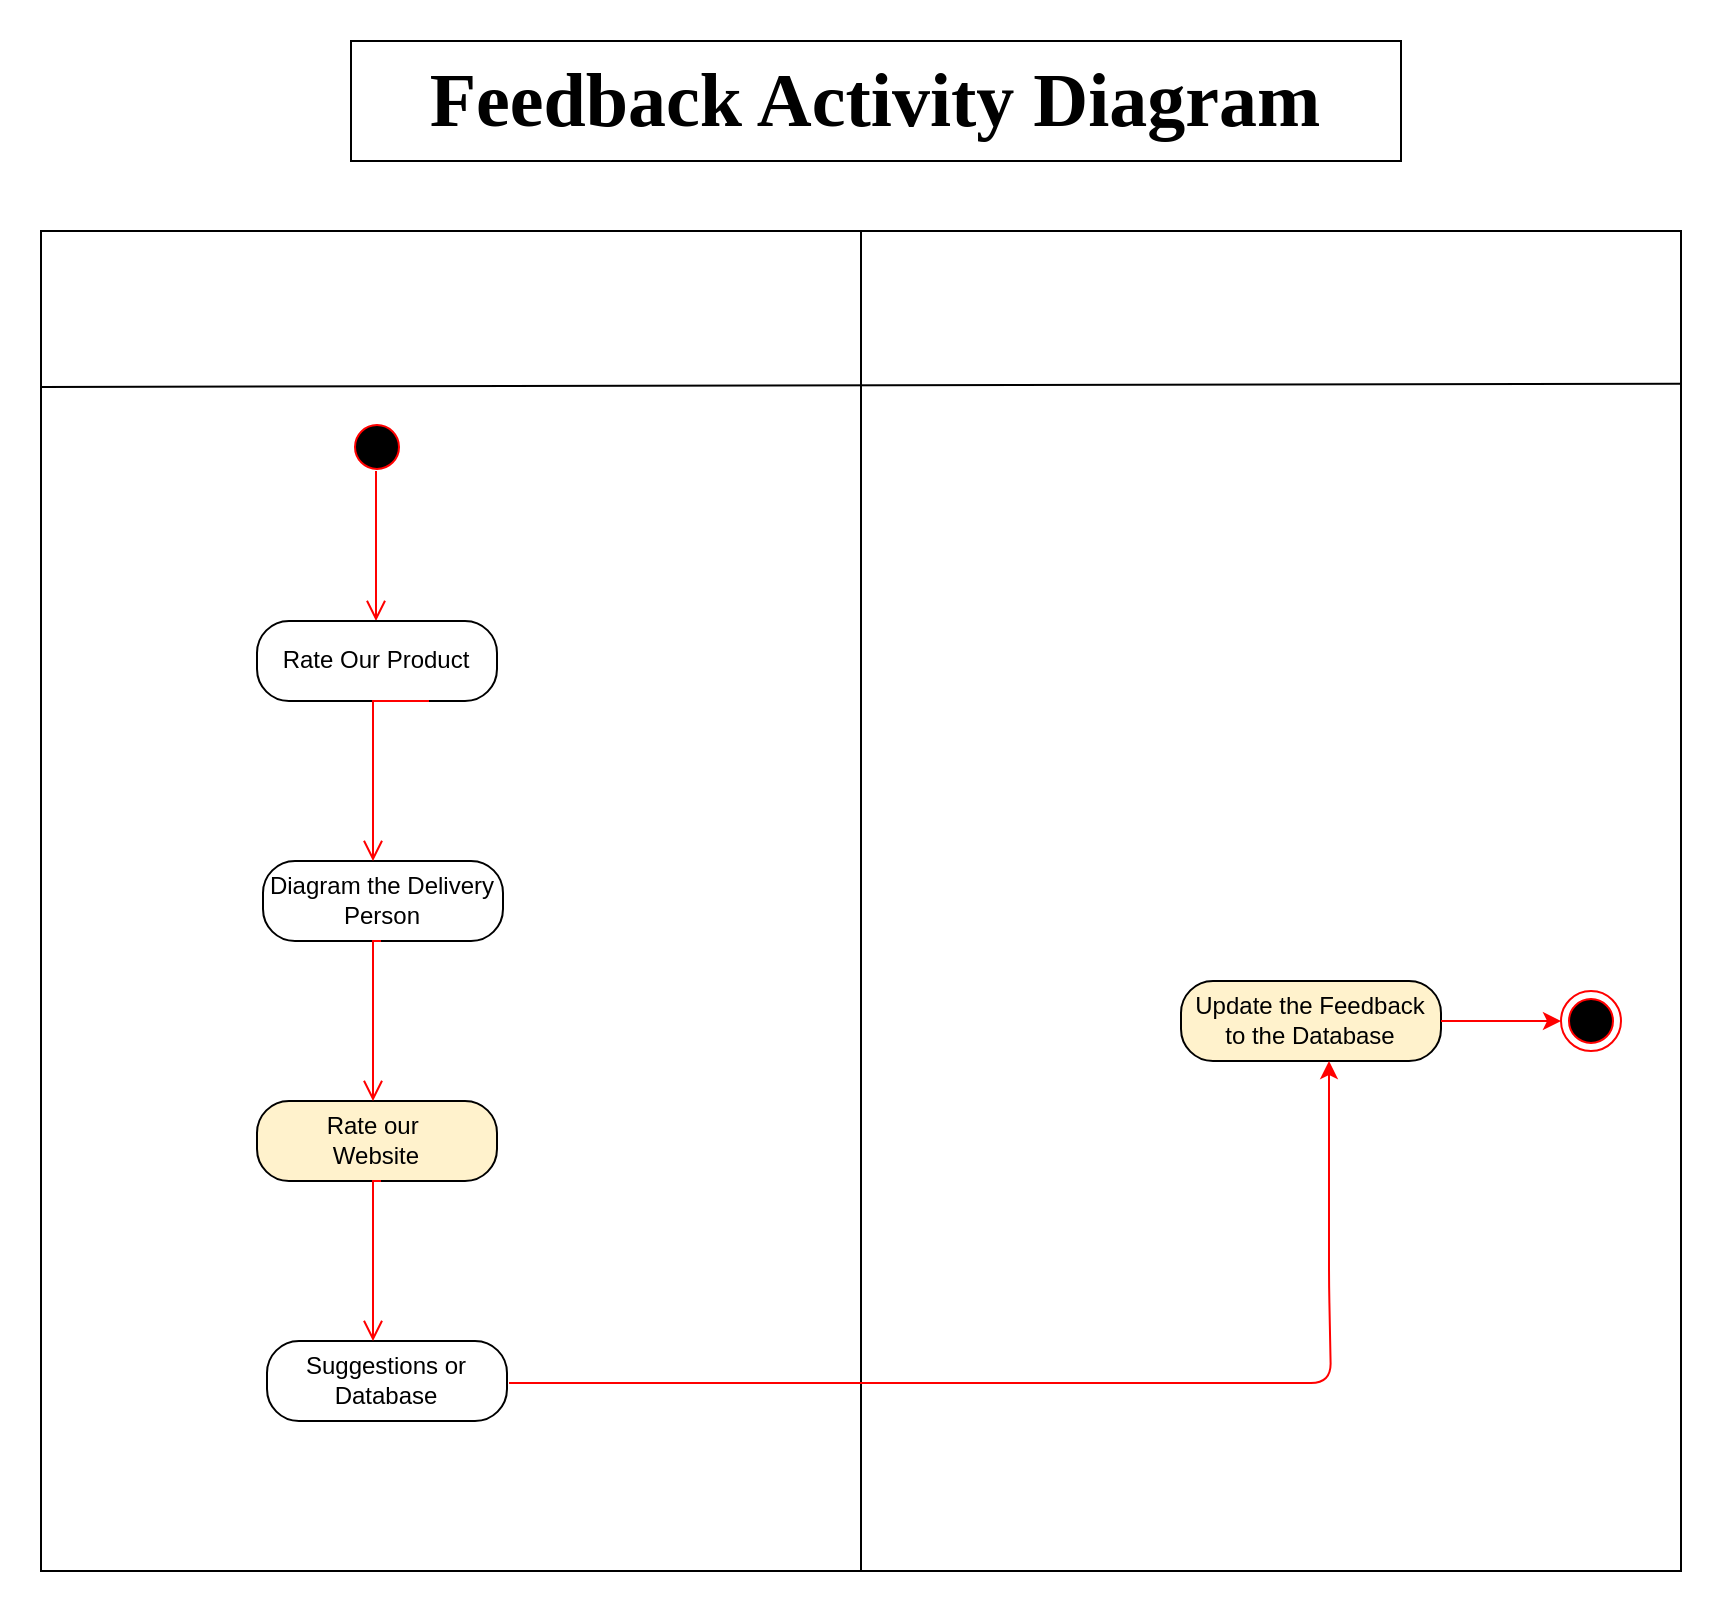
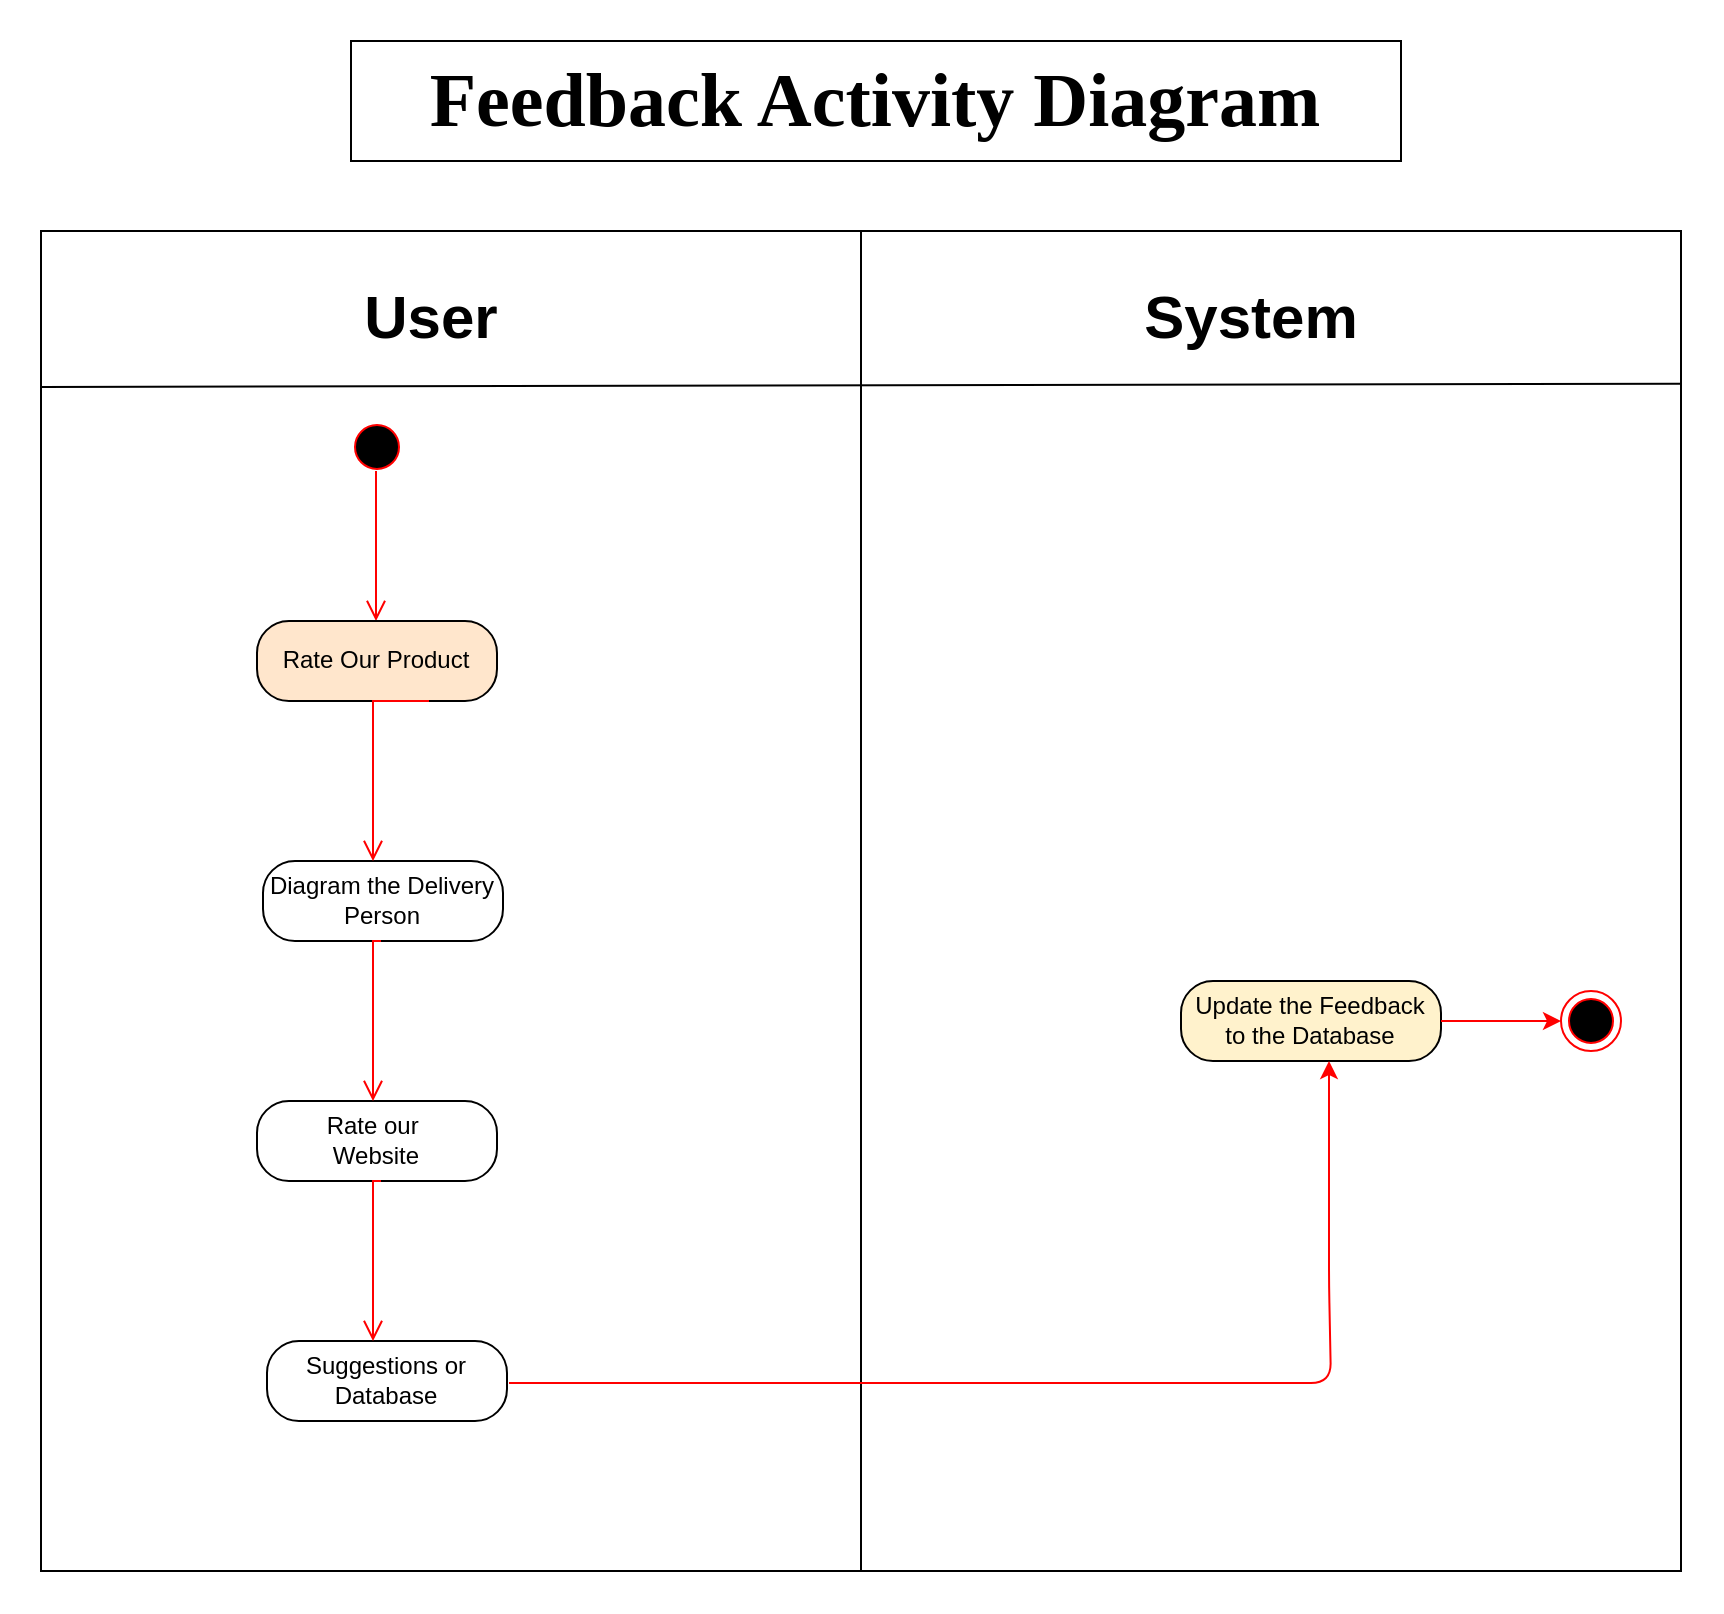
none -> (431, 317)
none -> (1251, 317)
(377, 661) -> (377, 661)
(377, 1141) -> (377, 1141)
